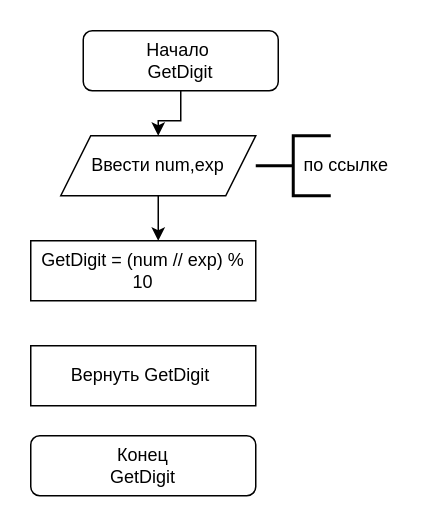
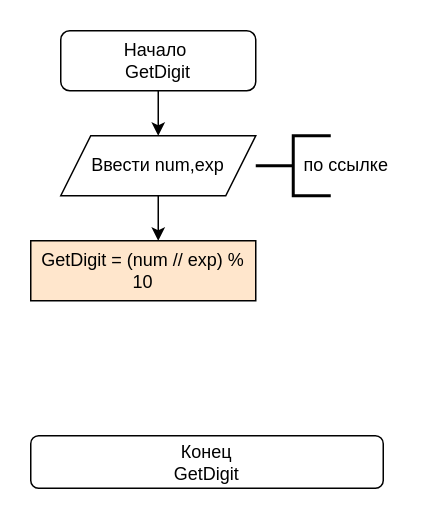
(181, 61) -> (158, 61)
(143, 271) -> (143, 271)
(143, 376) -> none
(143, 466) -> (207, 462)
